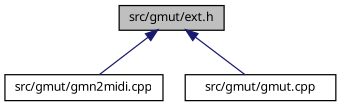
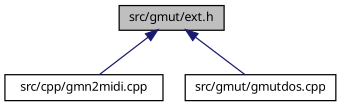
(84, 88) -> (84, 88)
(261, 88) -> (261, 88)
